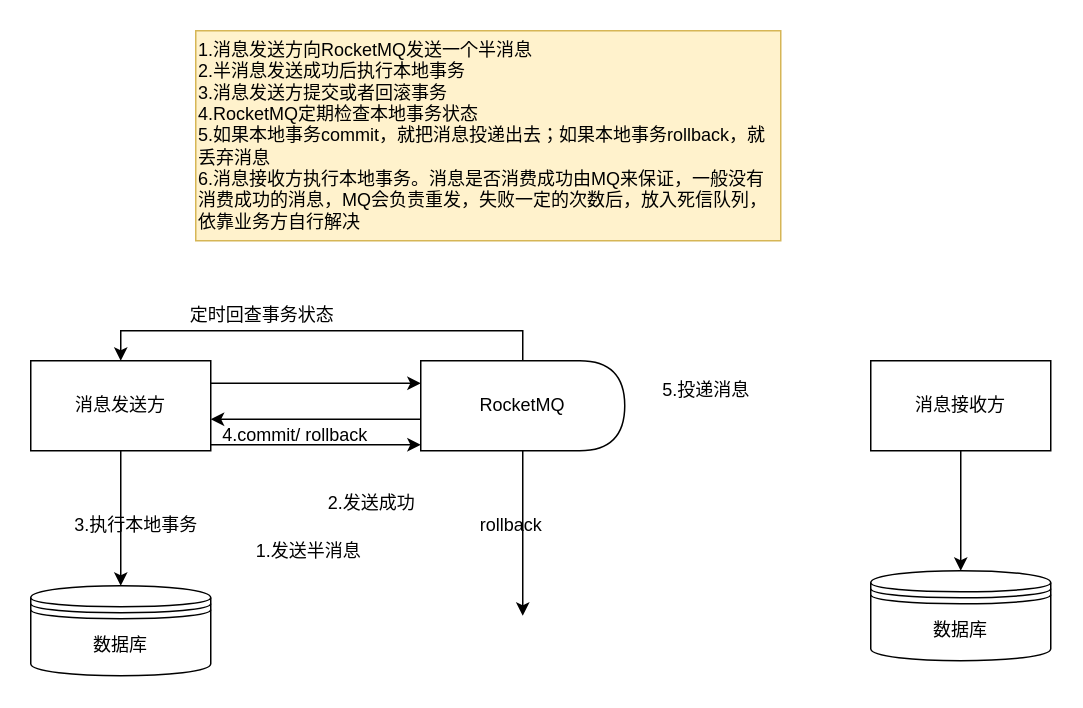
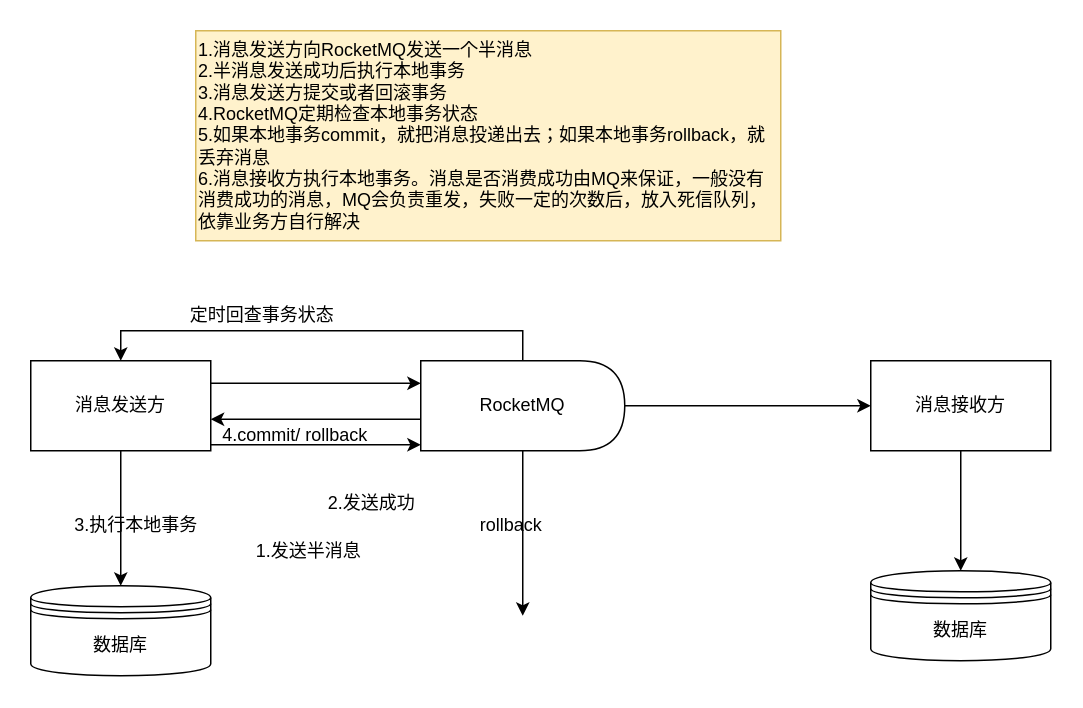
(706, 391) -> none
none -> (743, 406)
